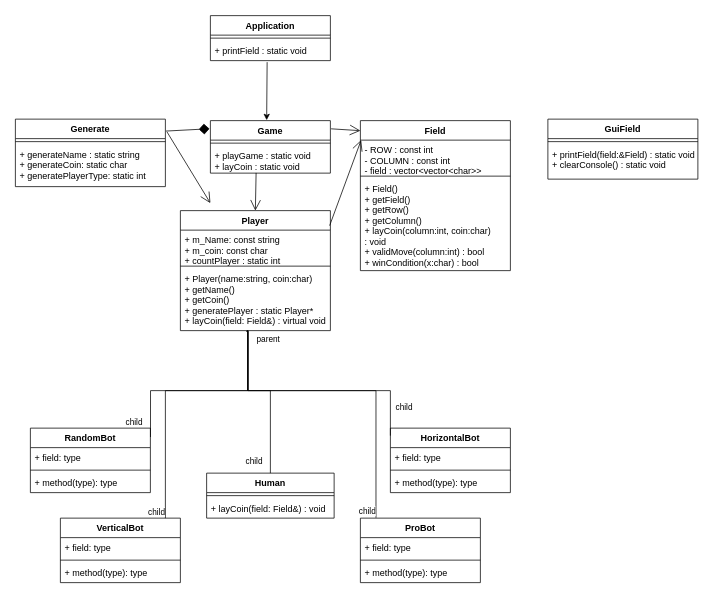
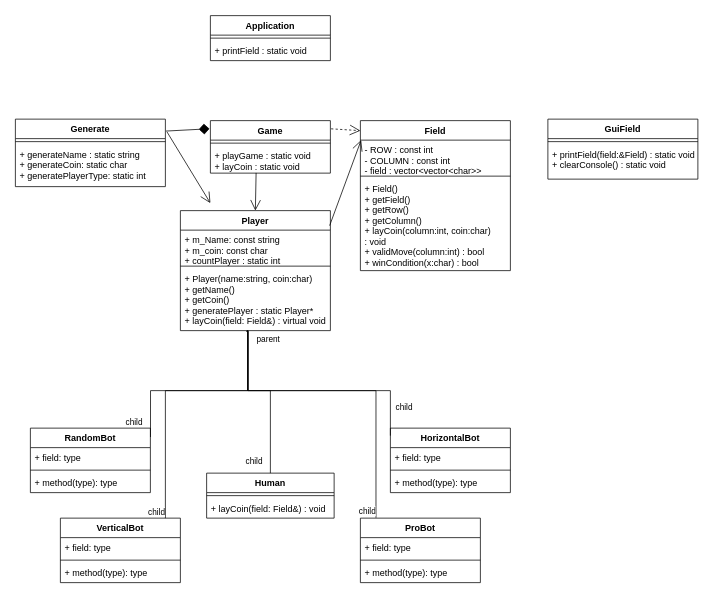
(267, 105) -> none
(345, 129) -> (345, 129)
